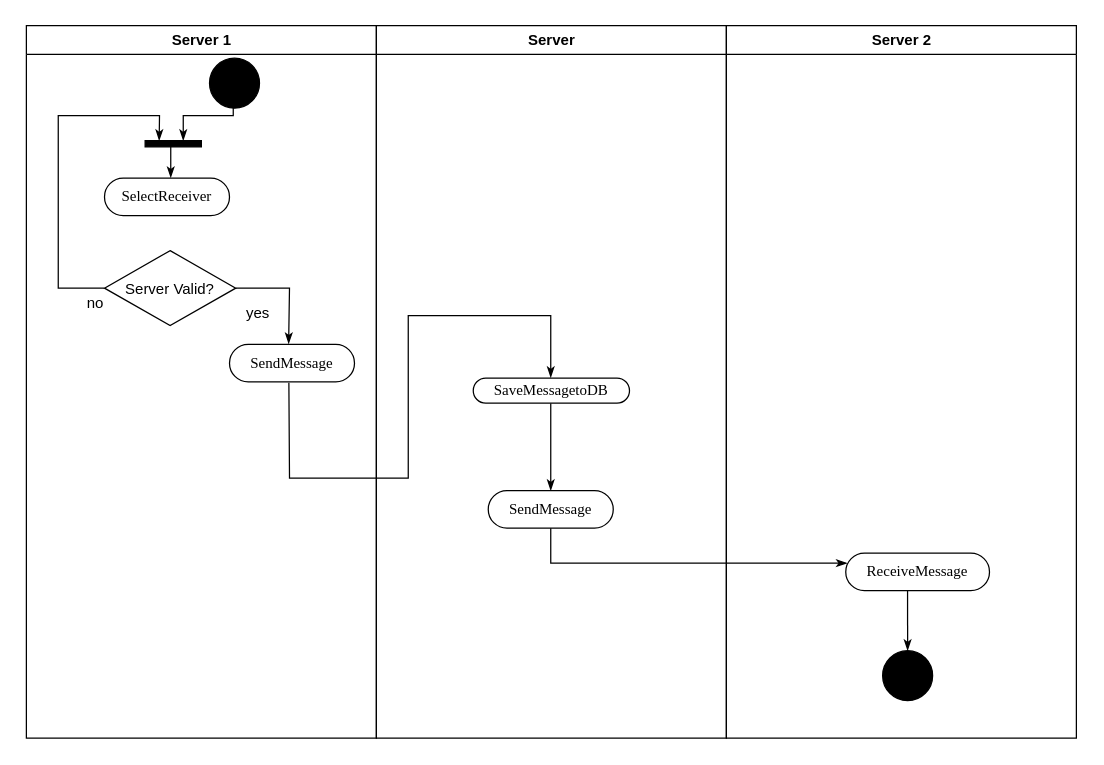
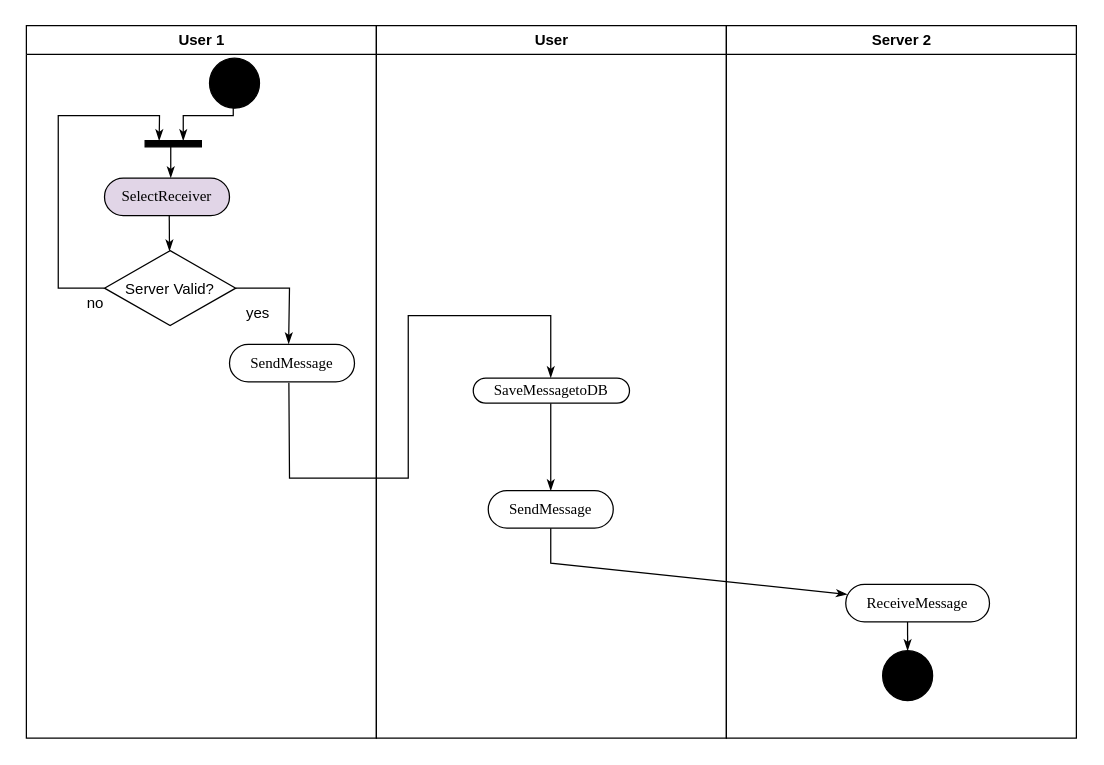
(202, 41) -> (202, 41)
(552, 41) -> (552, 41)
(167, 197) -> (167, 197)
none -> (169, 229)
(918, 572) -> (918, 603)
